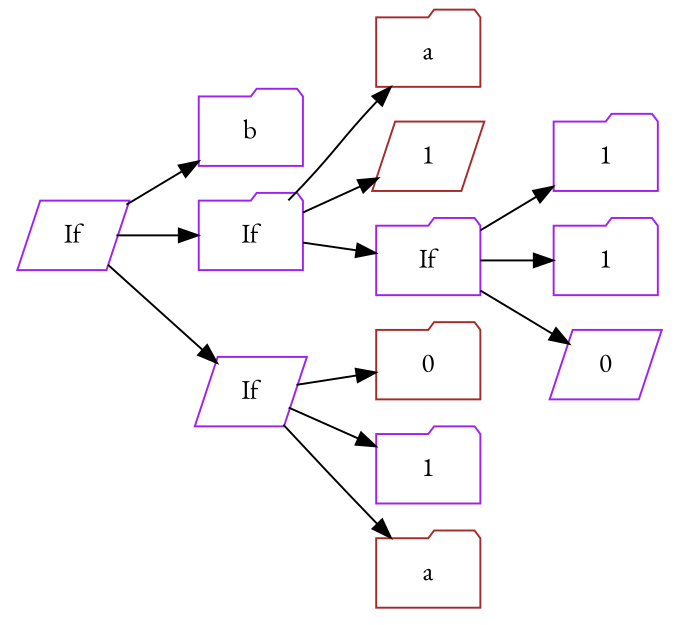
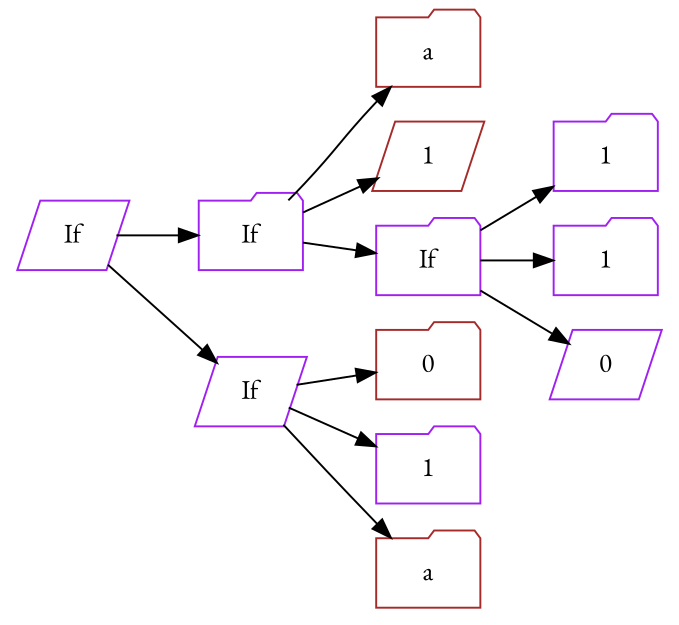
(251, 131) -> none
